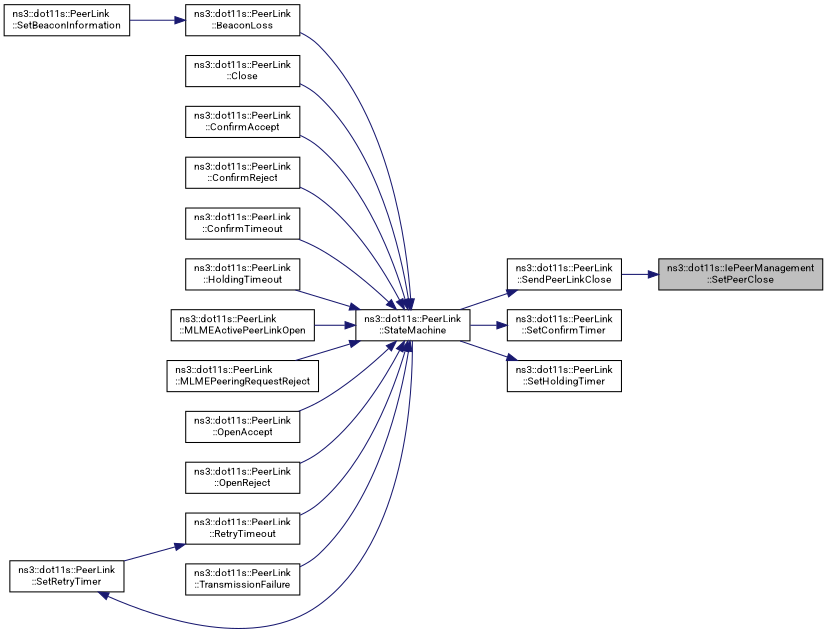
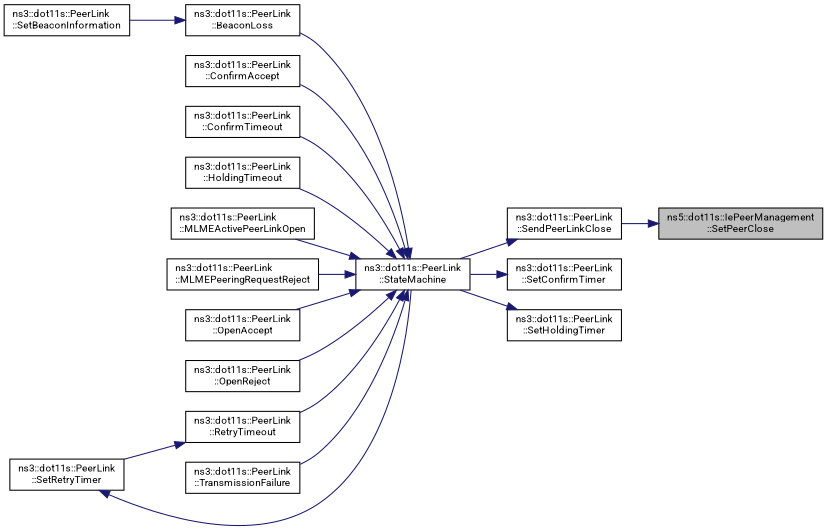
(243, 71) -> none
(243, 173) -> none
(741, 274) -> (741, 224)
